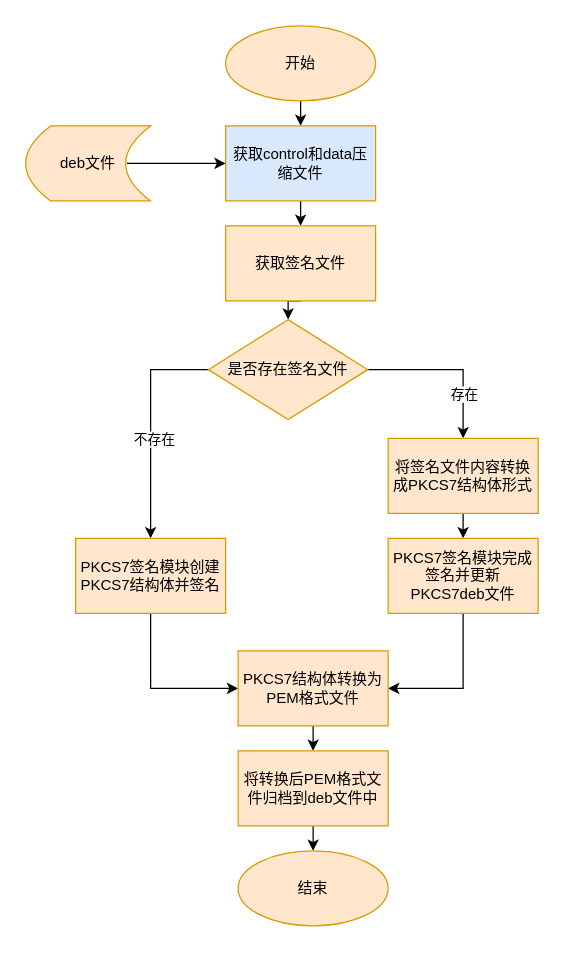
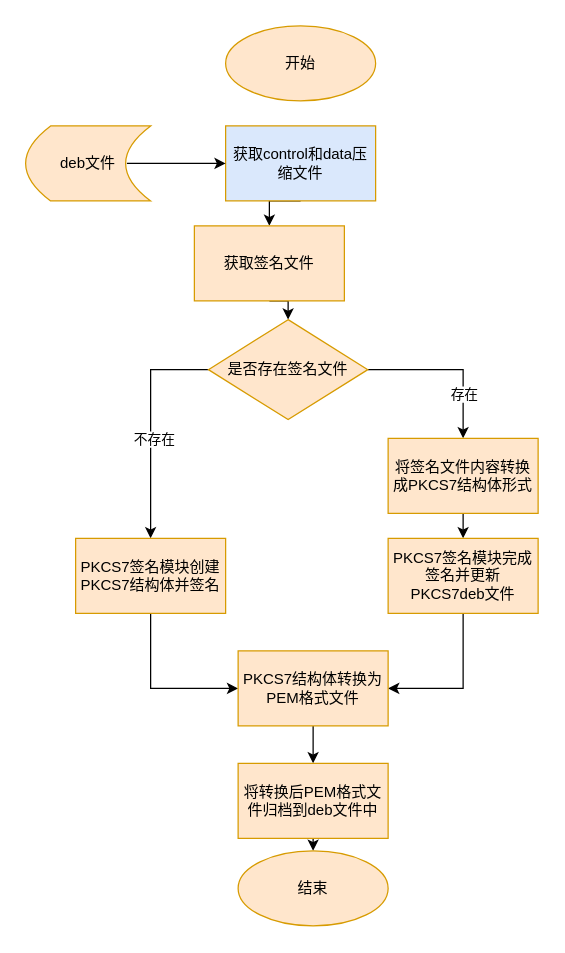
(301, 109) -> none
(301, 263) -> (269, 263)
(313, 788) -> (313, 801)
